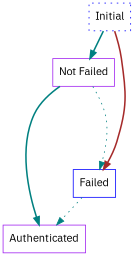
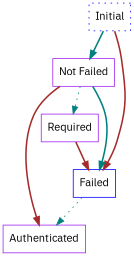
(107, 123) -> (107, 123)
none -> (70, 128)
(26, 147) -> (26, 147)
